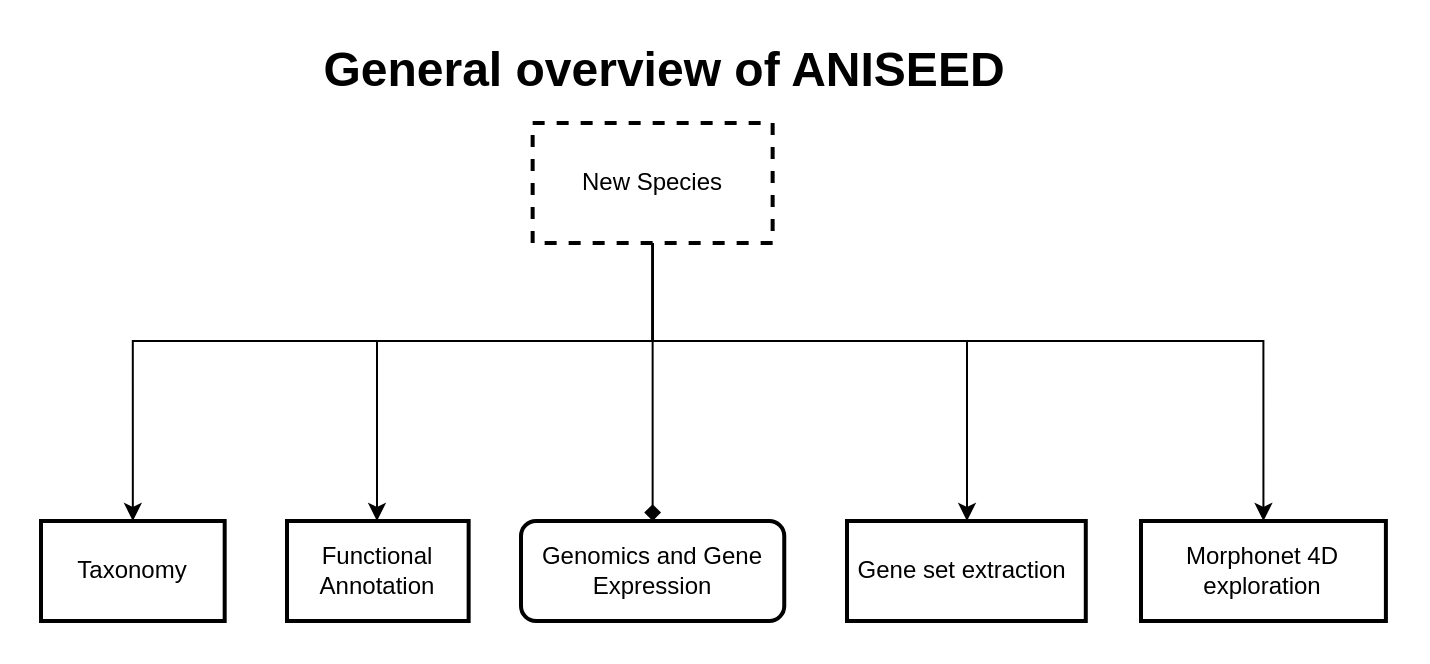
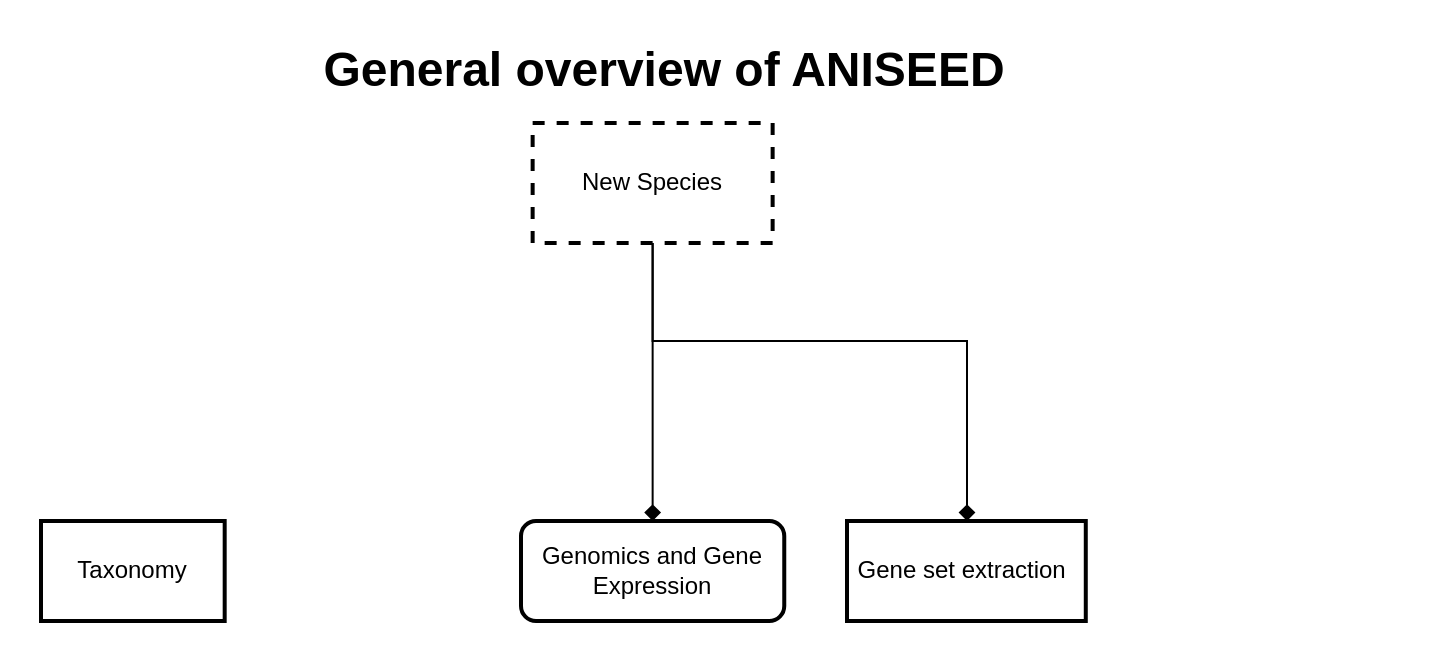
(170, 341) -> none
(1200, 341) -> none
(377, 426) -> none
(967, 506) -> (967, 505)
(378, 571) -> none
(1263, 571) -> none
